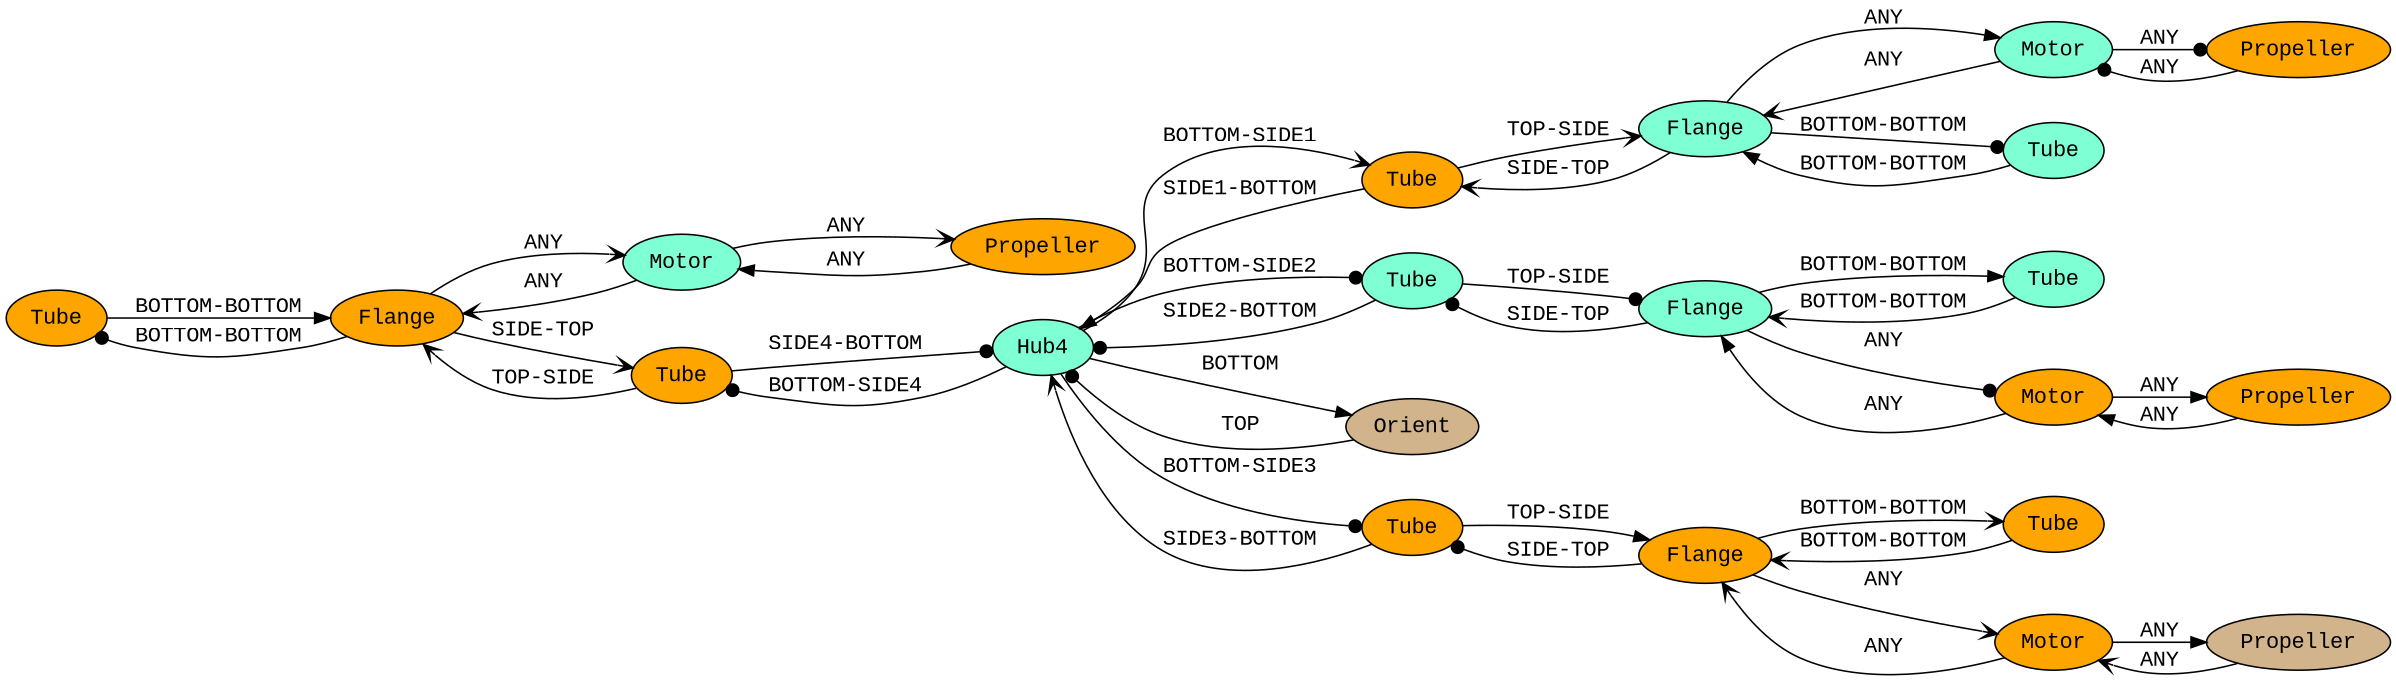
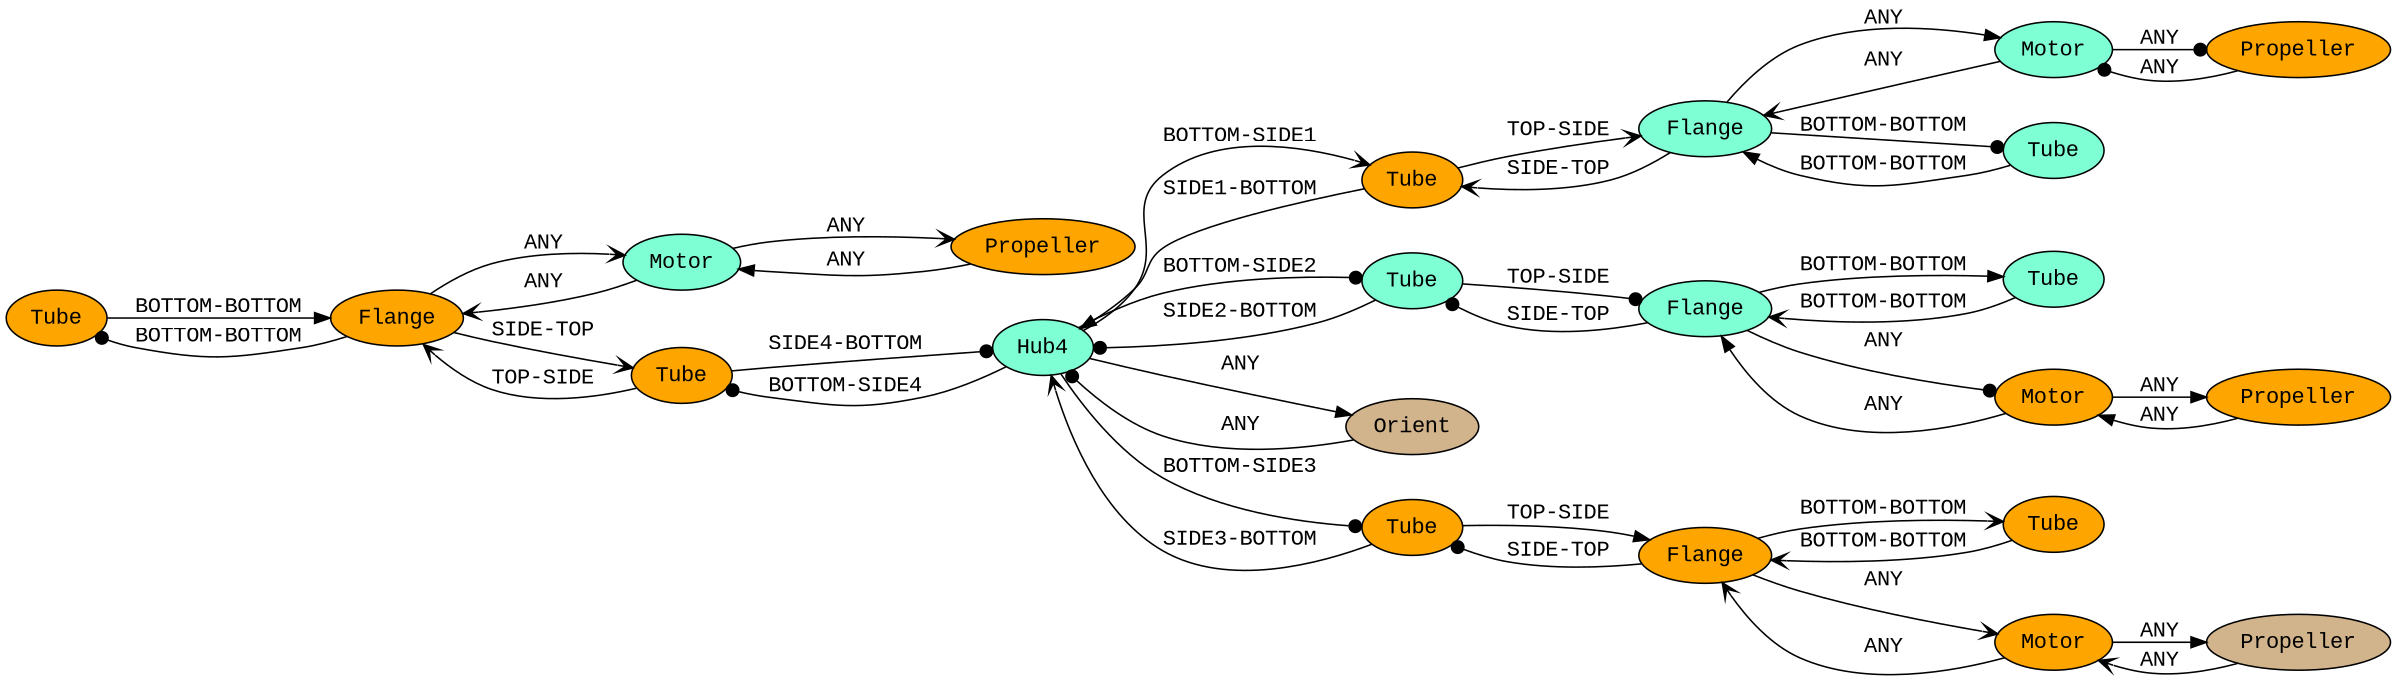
(1240, 364) -> (1240, 364)
(1240, 424) -> (1240, 424)
